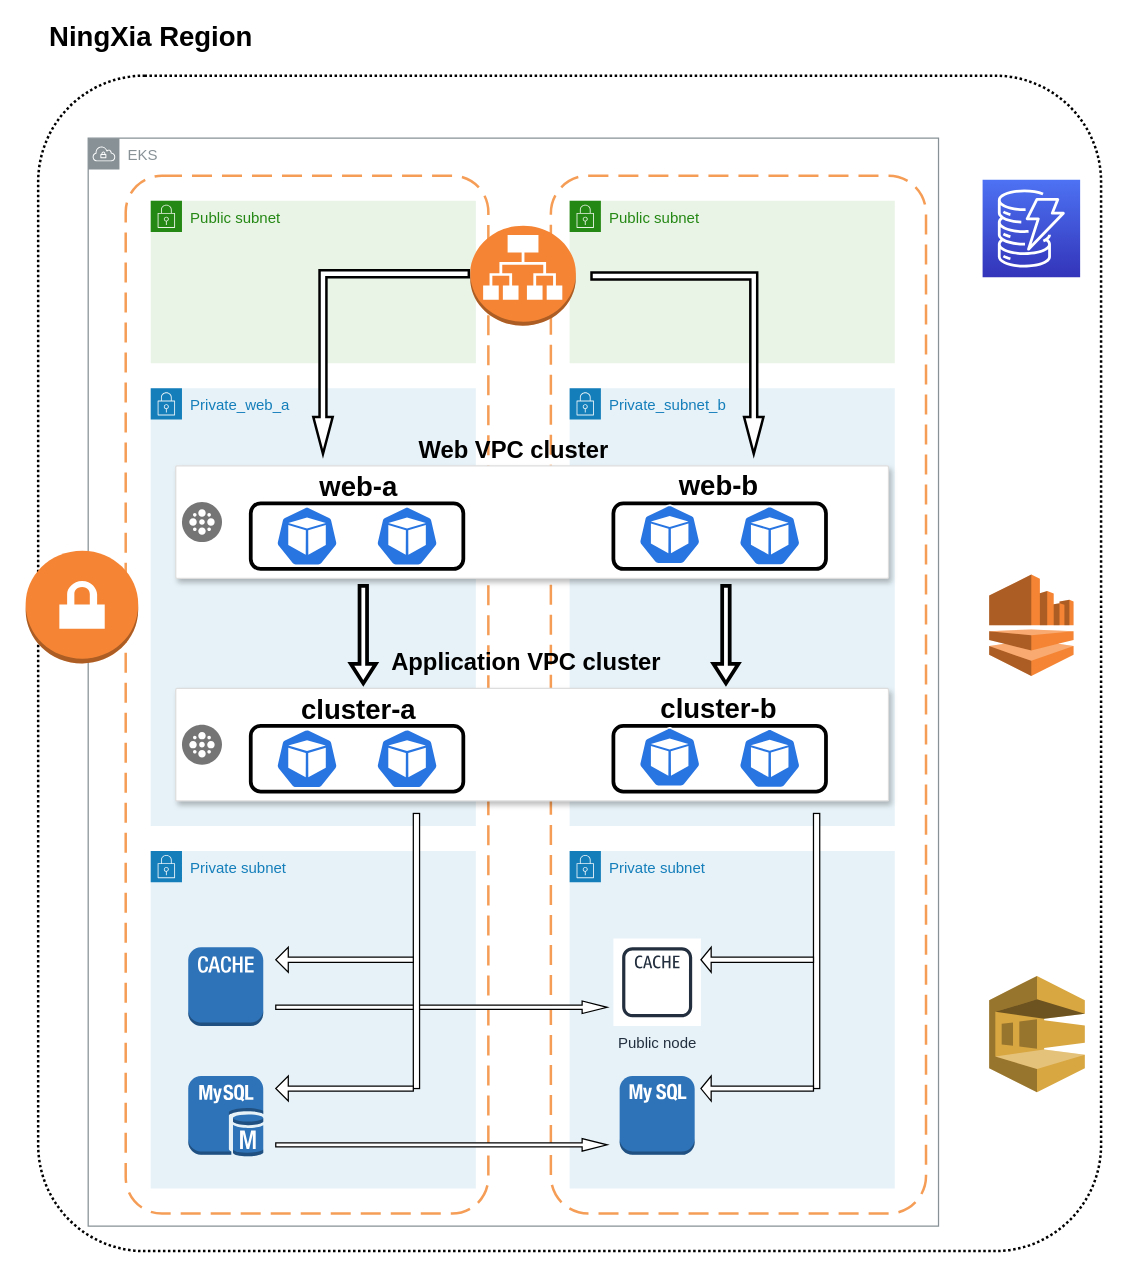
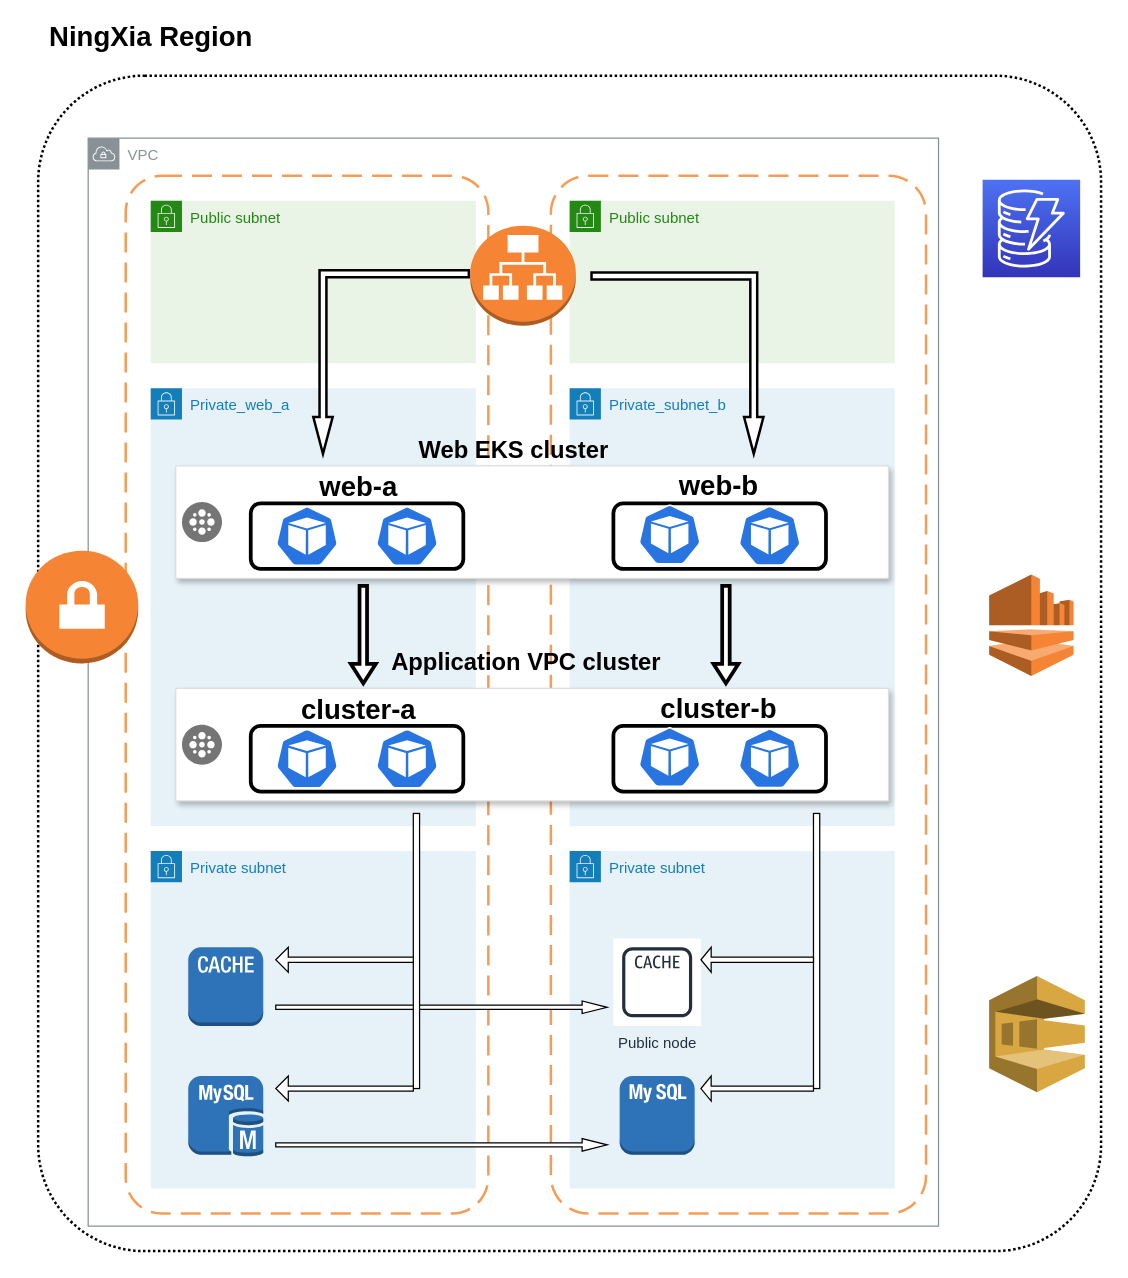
(141, 156) -> (141, 156)
(514, 451) -> (514, 451)
